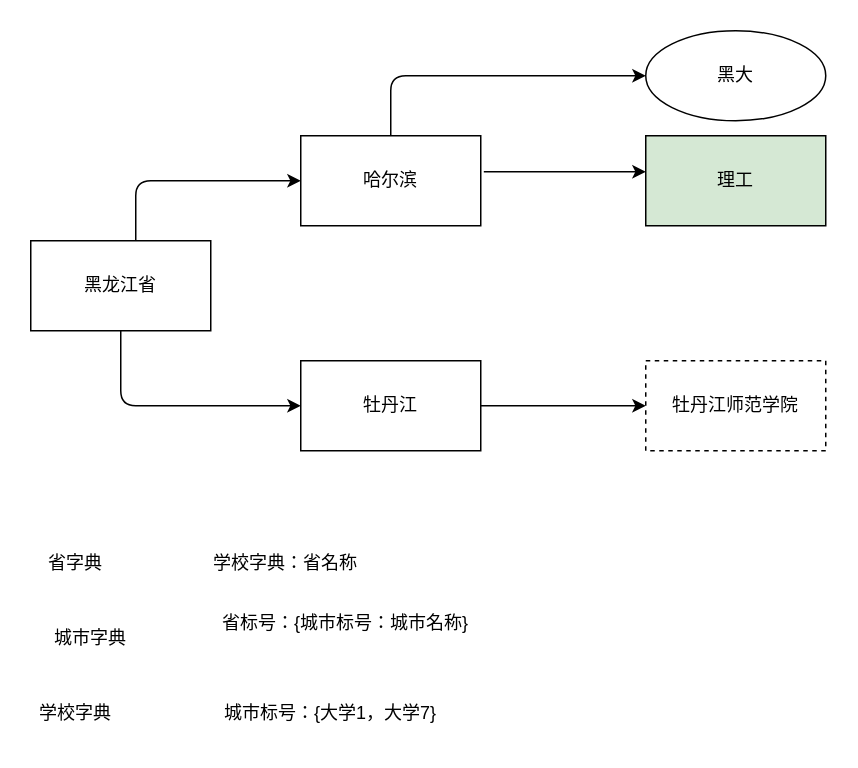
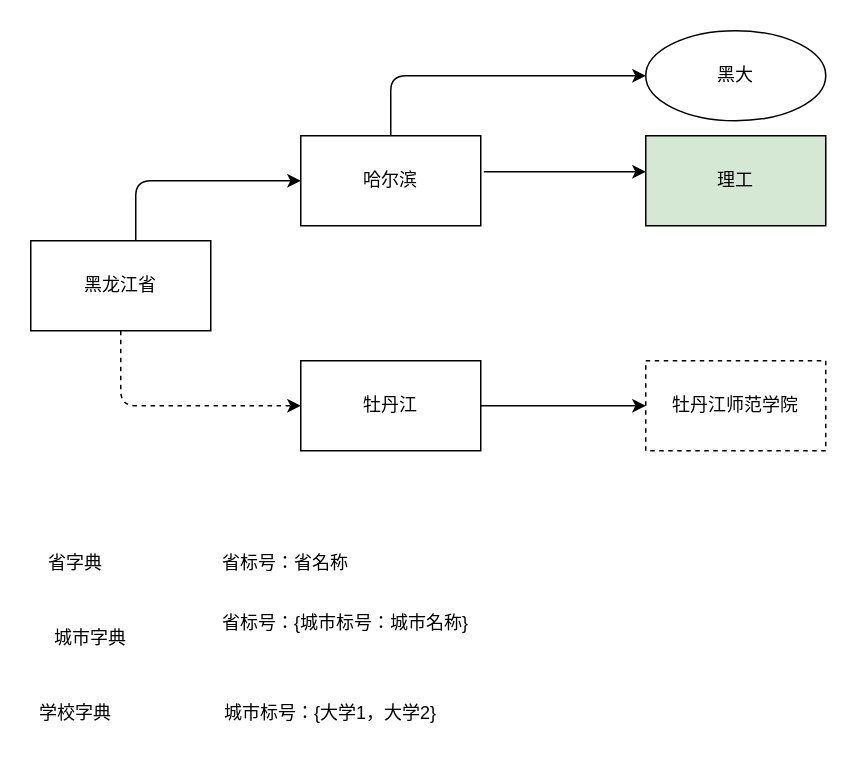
(172, 406) -> (172, 406)
(286, 563) -> (286, 563)
(331, 713) -> (331, 713)
